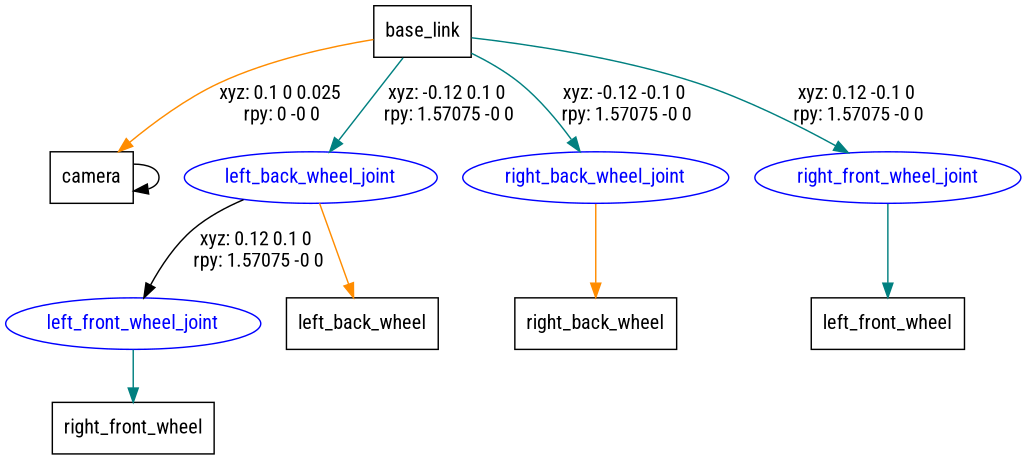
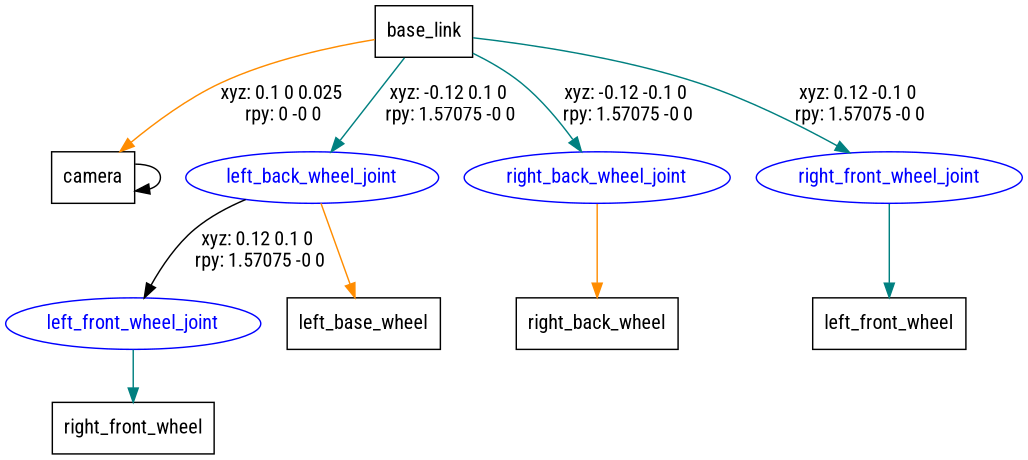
(362, 324) -> (364, 324)
